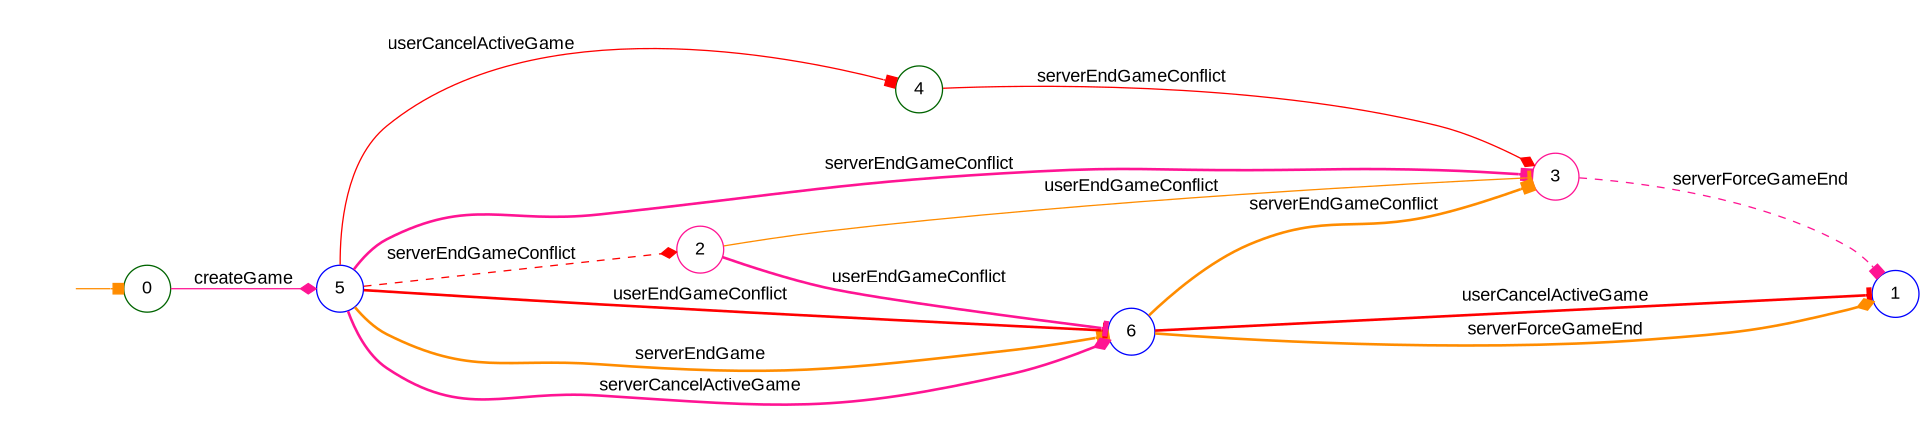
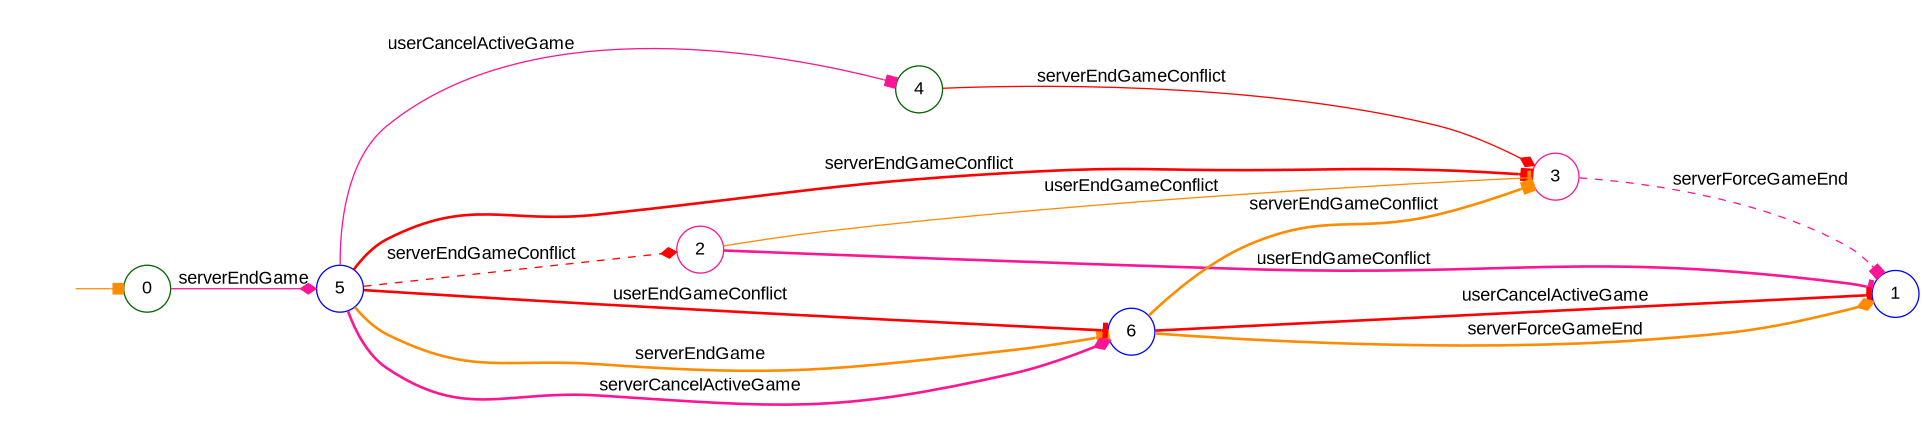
(553, 57) -> (553, 57)
(927, 179) -> (927, 179)
(244, 279) -> (244, 279)
(910, 302) -> (1295, 270)
